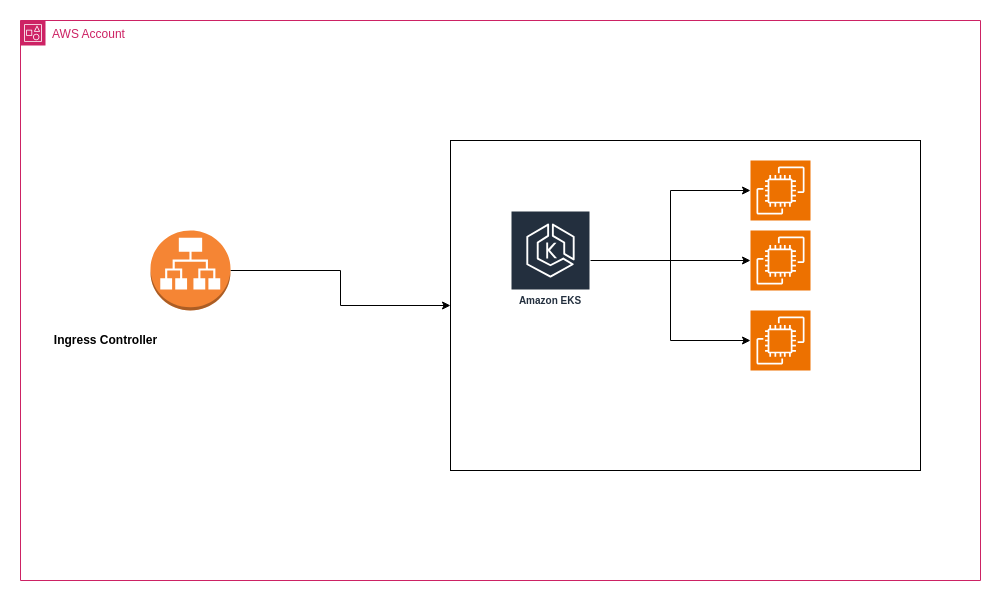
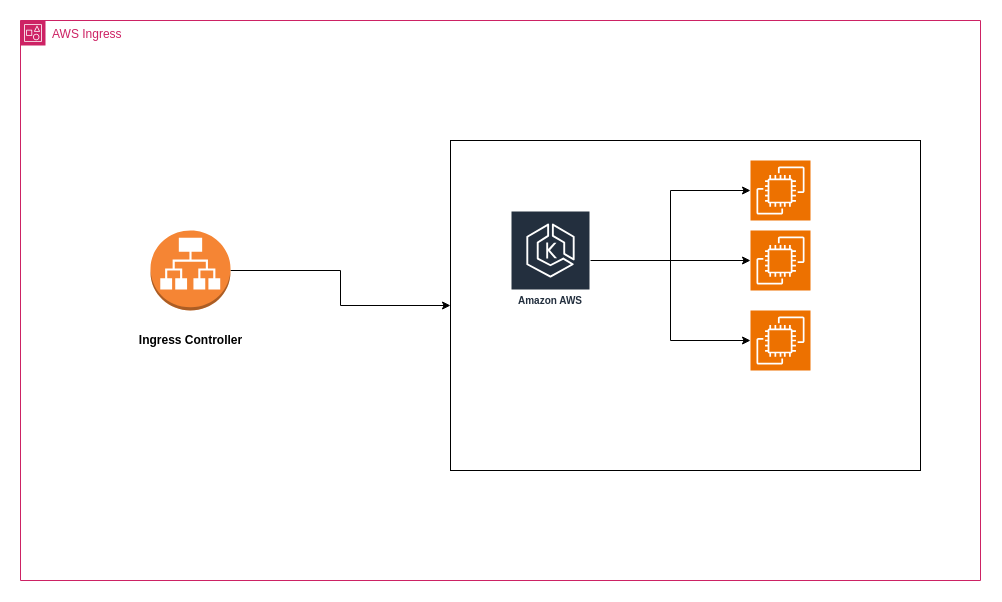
(88, 35) -> (88, 35)
(551, 301) -> (551, 301)
(106, 341) -> (191, 341)
